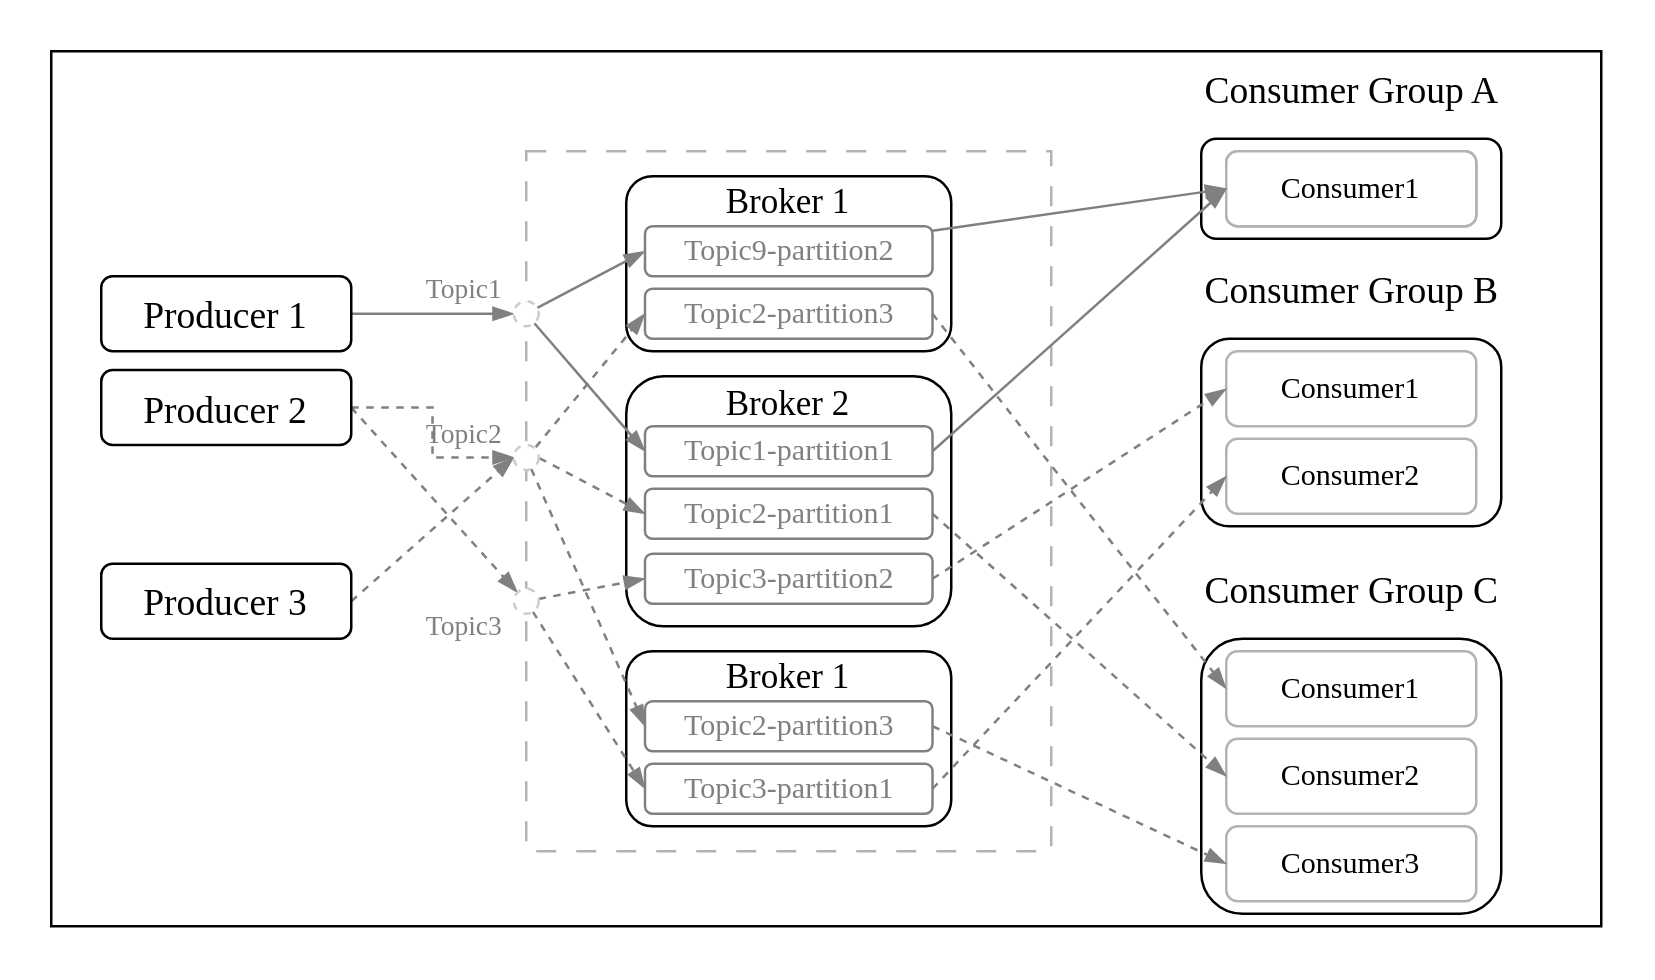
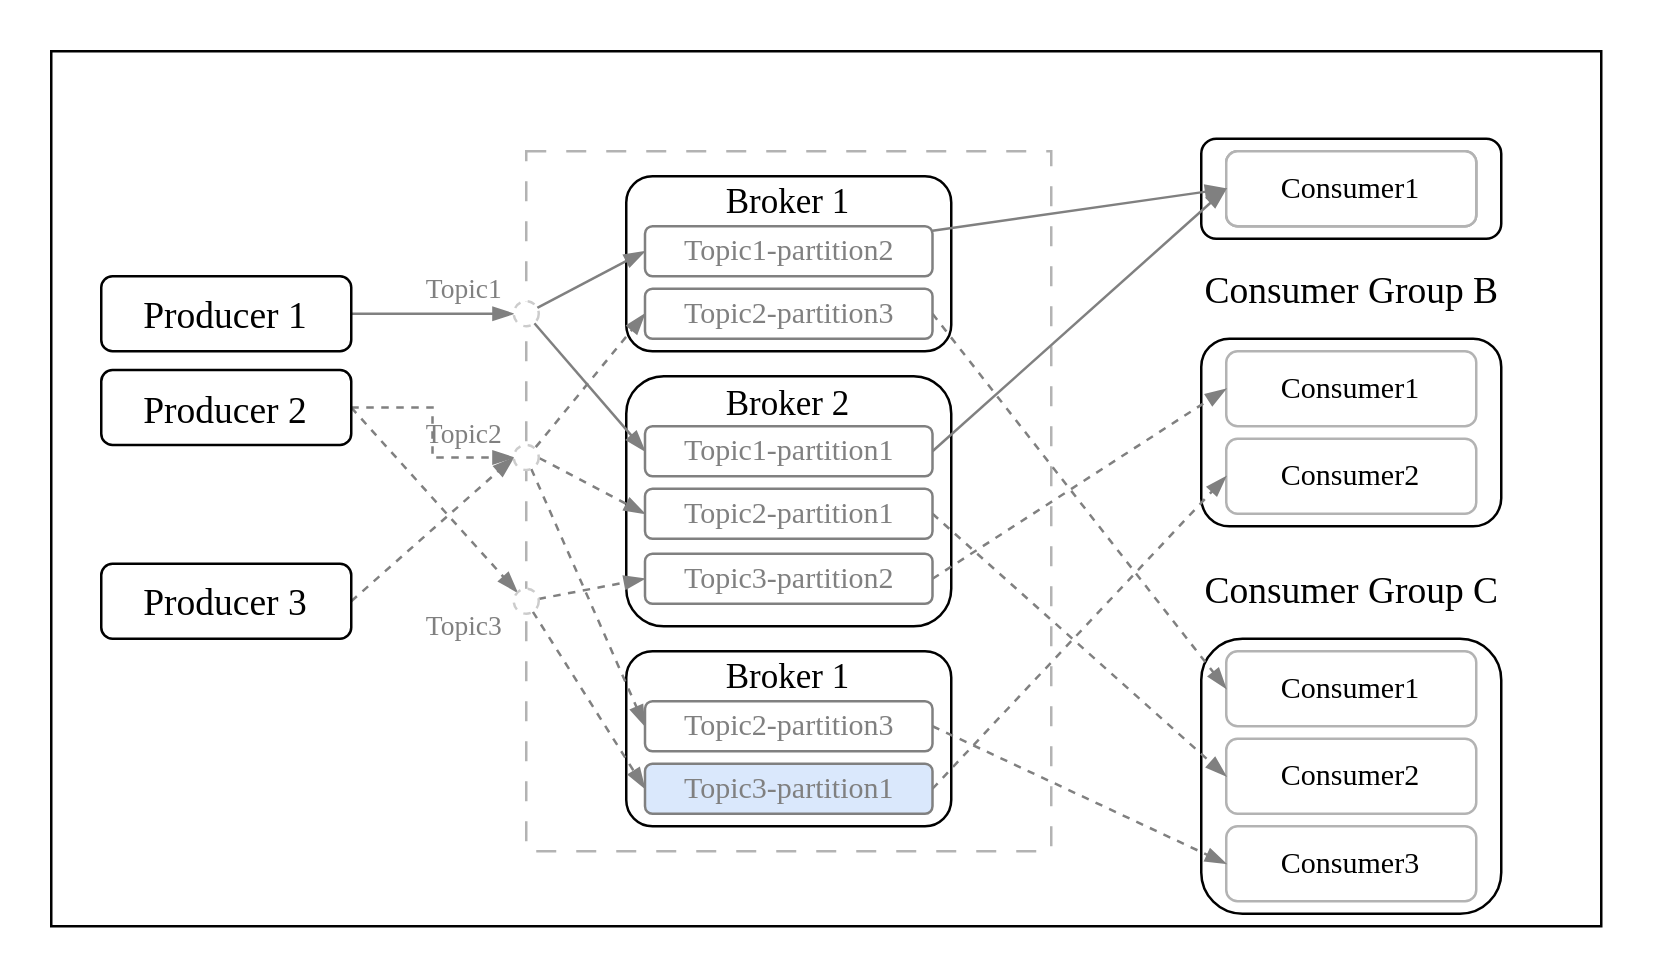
(1351, 89) -> none
(790, 251) -> (790, 251)
(789, 789) -> (789, 789)
